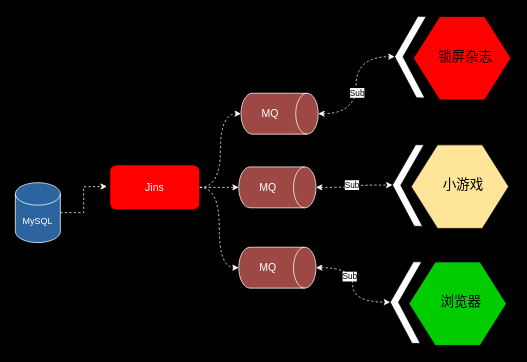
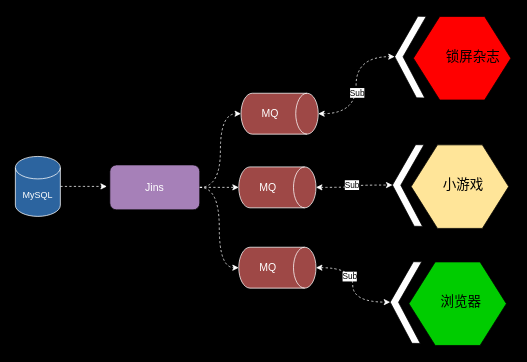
(466, 57) -> (473, 57)
(155, 187) -> (155, 187)
(38, 212) -> (38, 186)
